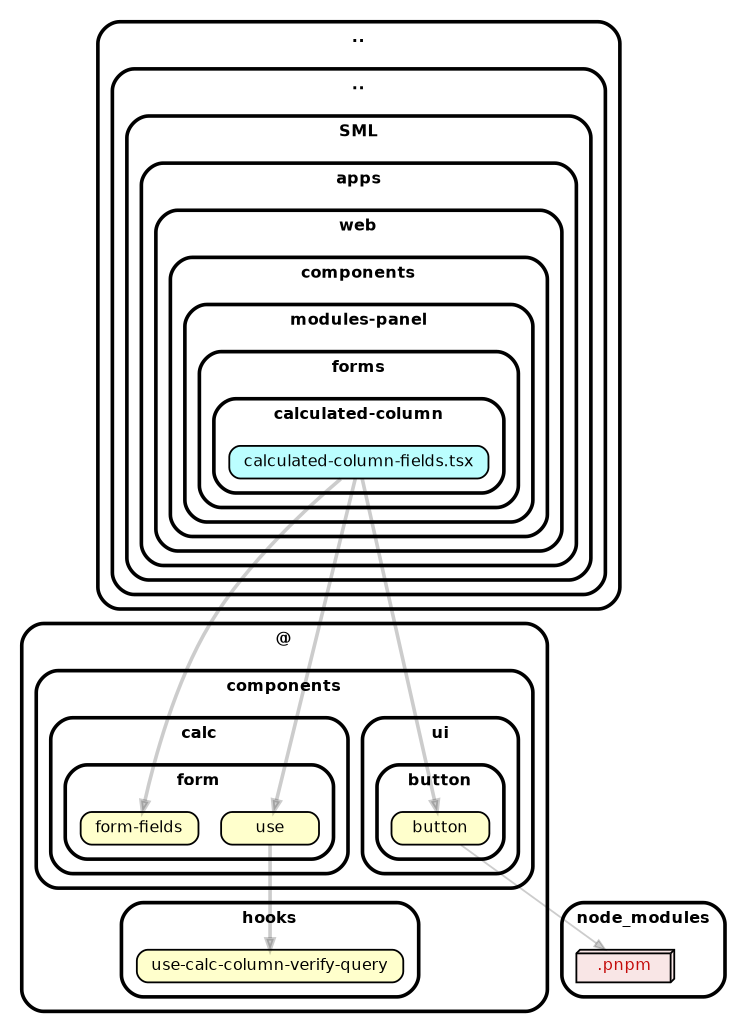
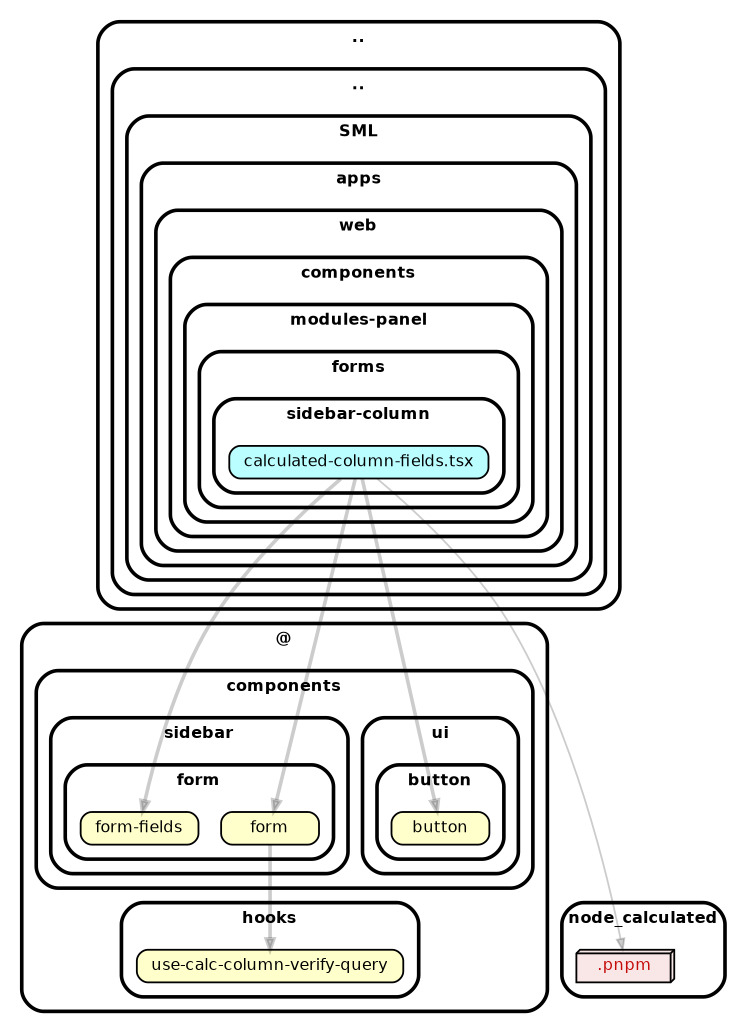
(359, 415) -> (359, 415)
(199, 734) -> (199, 734)
(270, 828) -> (270, 828)
(535, 899) -> (523, 649)
(643, 919) -> (643, 919)
